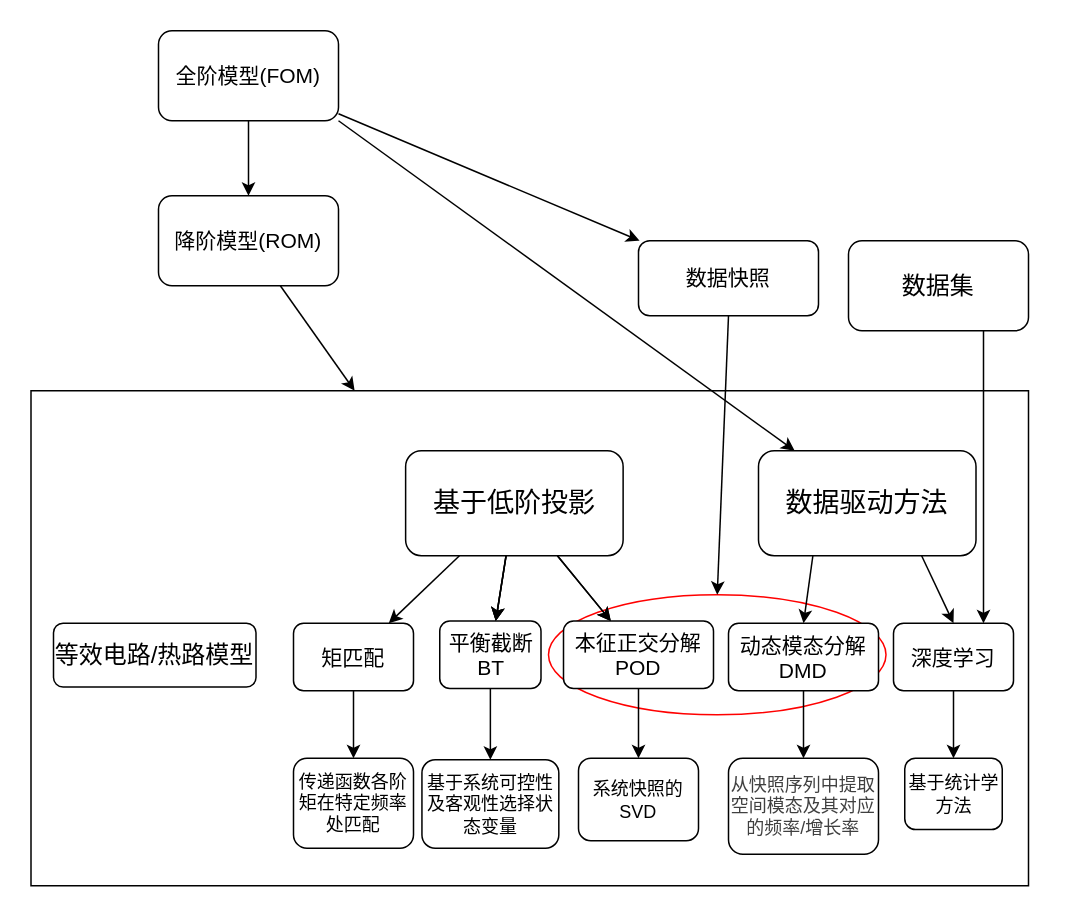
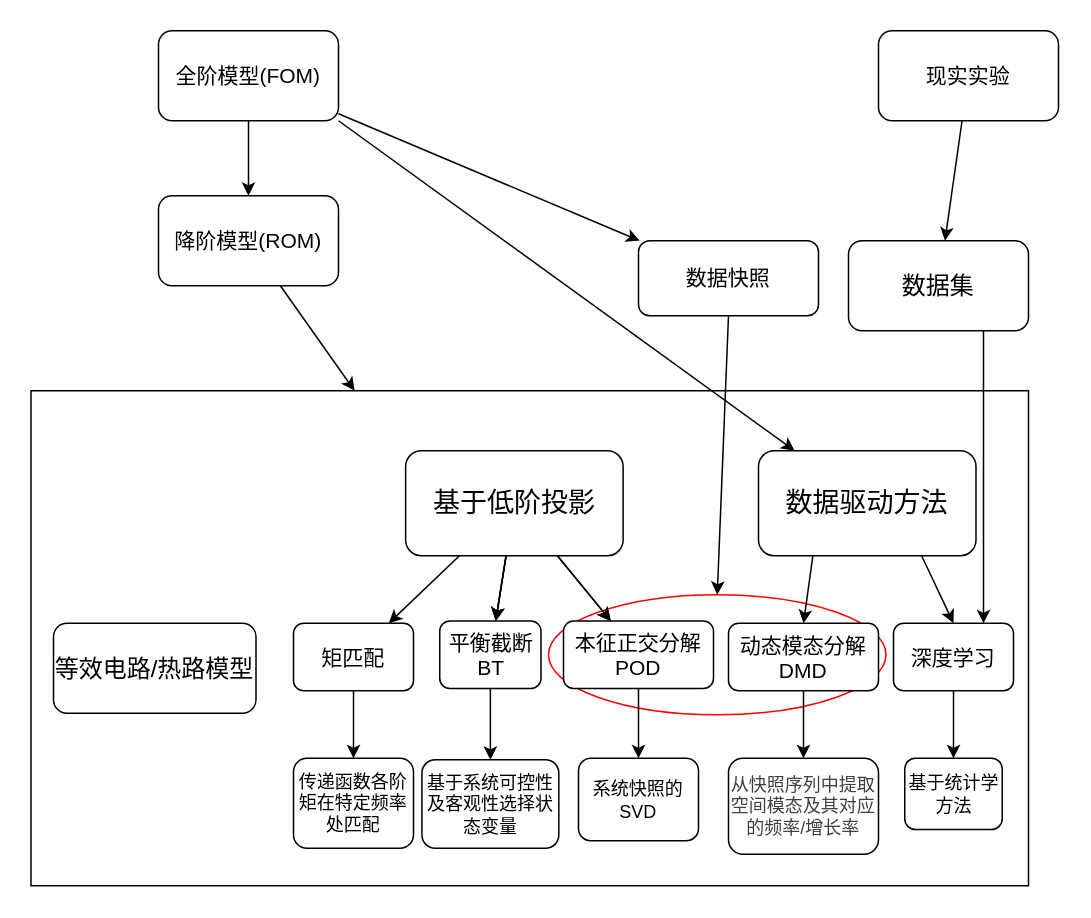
none -> (968, 76)
none -> (954, 176)
(155, 655) -> (155, 668)
